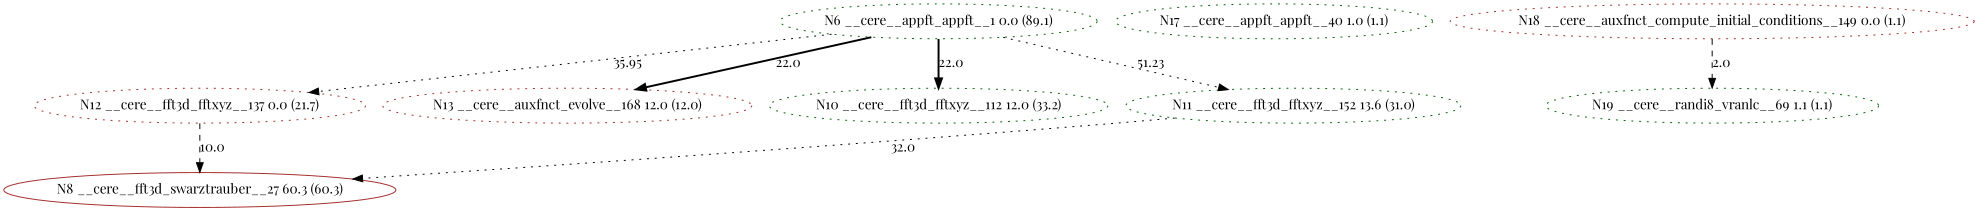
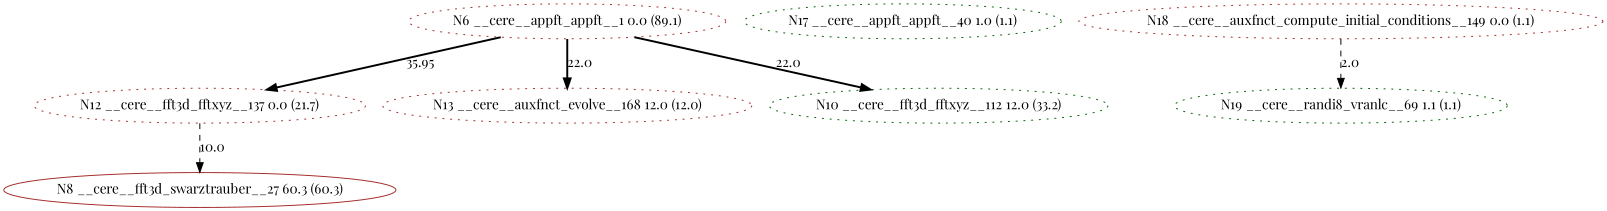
(939, 21) -> (567, 21)
(575, 63) -> (389, 62)
(1293, 106) -> none
